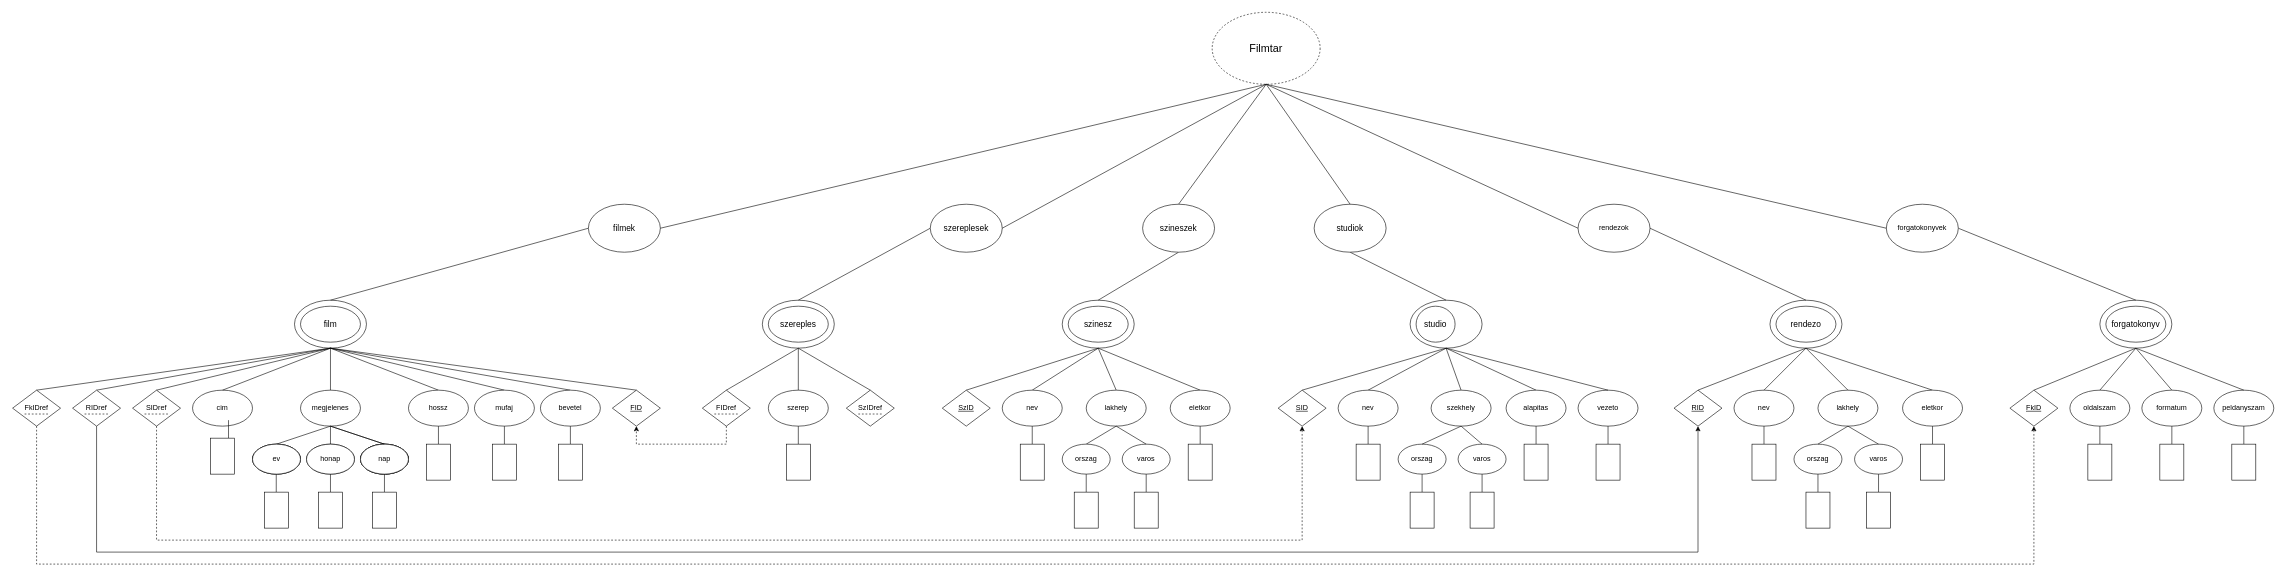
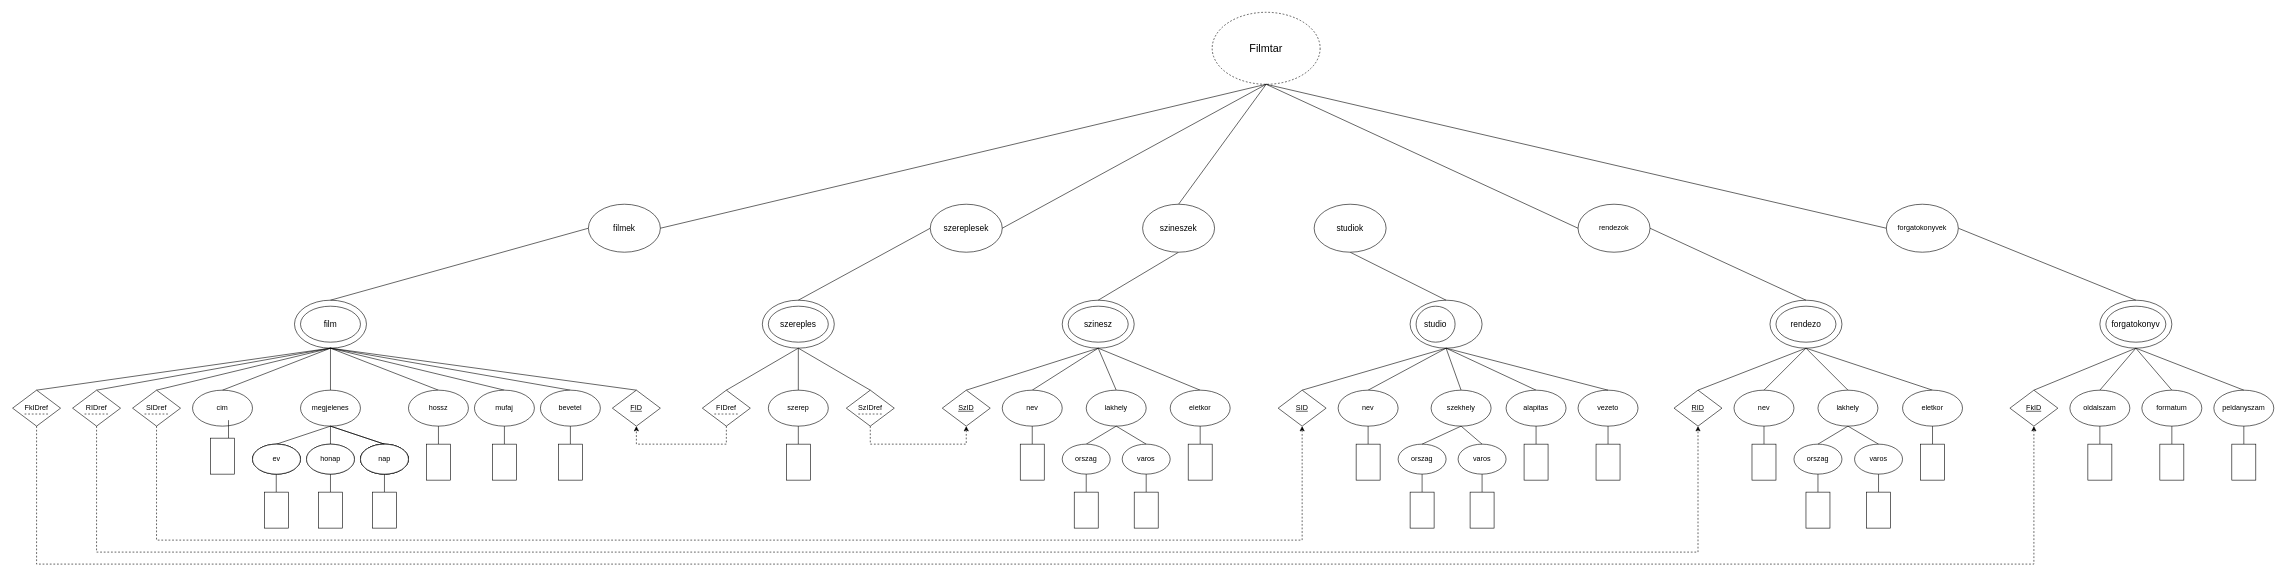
(1309, 145) -> none
none -> (966, 431)
(894, 552) -> (894, 552)
